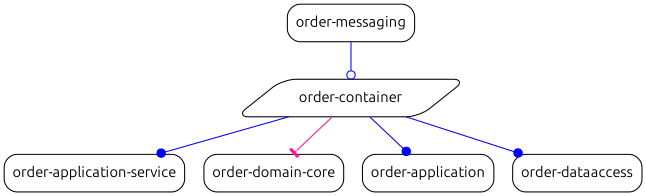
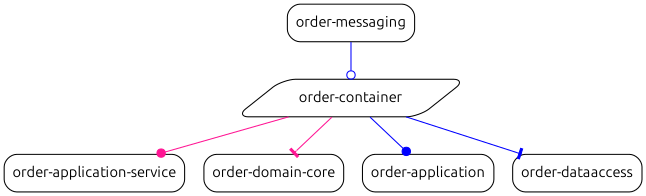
(227, 134) -> (227, 134)
(460, 134) -> (462, 135)
